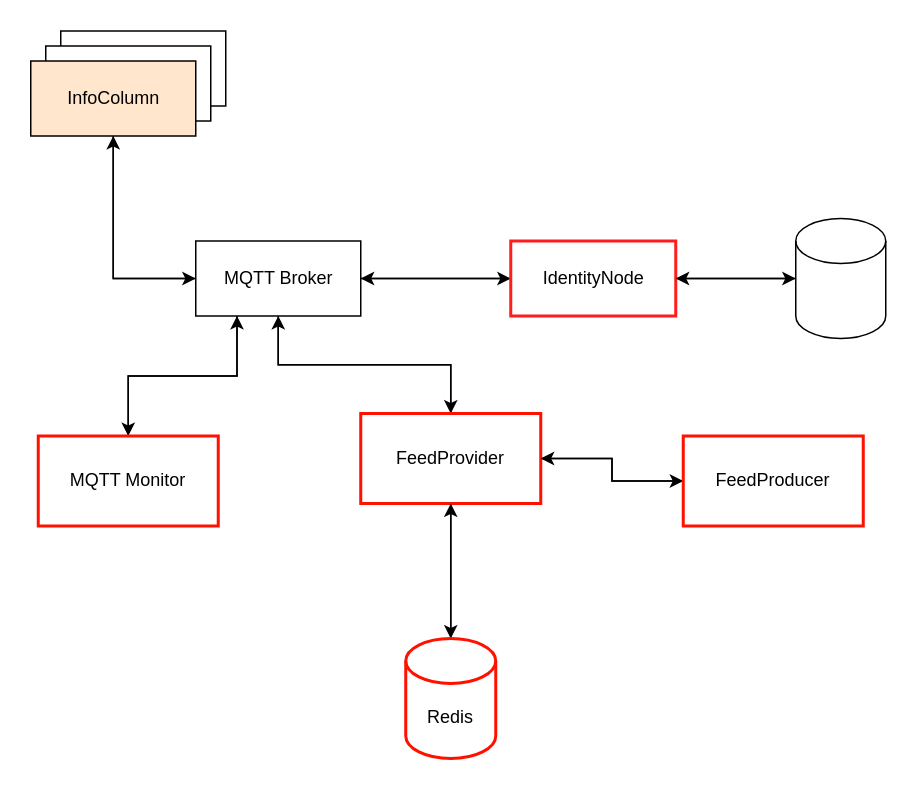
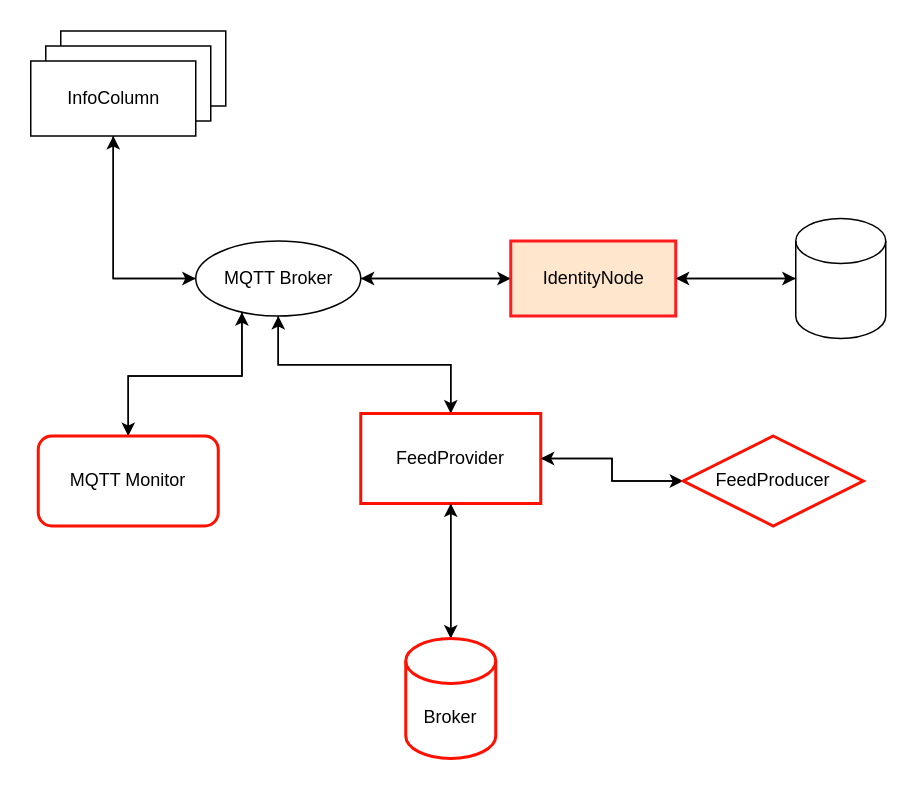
(113, 98) -> (113, 98)
(278, 278) -> (278, 278)
(593, 278) -> (593, 278)
(128, 481) -> (128, 481)
(773, 481) -> (773, 481)
(451, 718) -> (451, 718)
